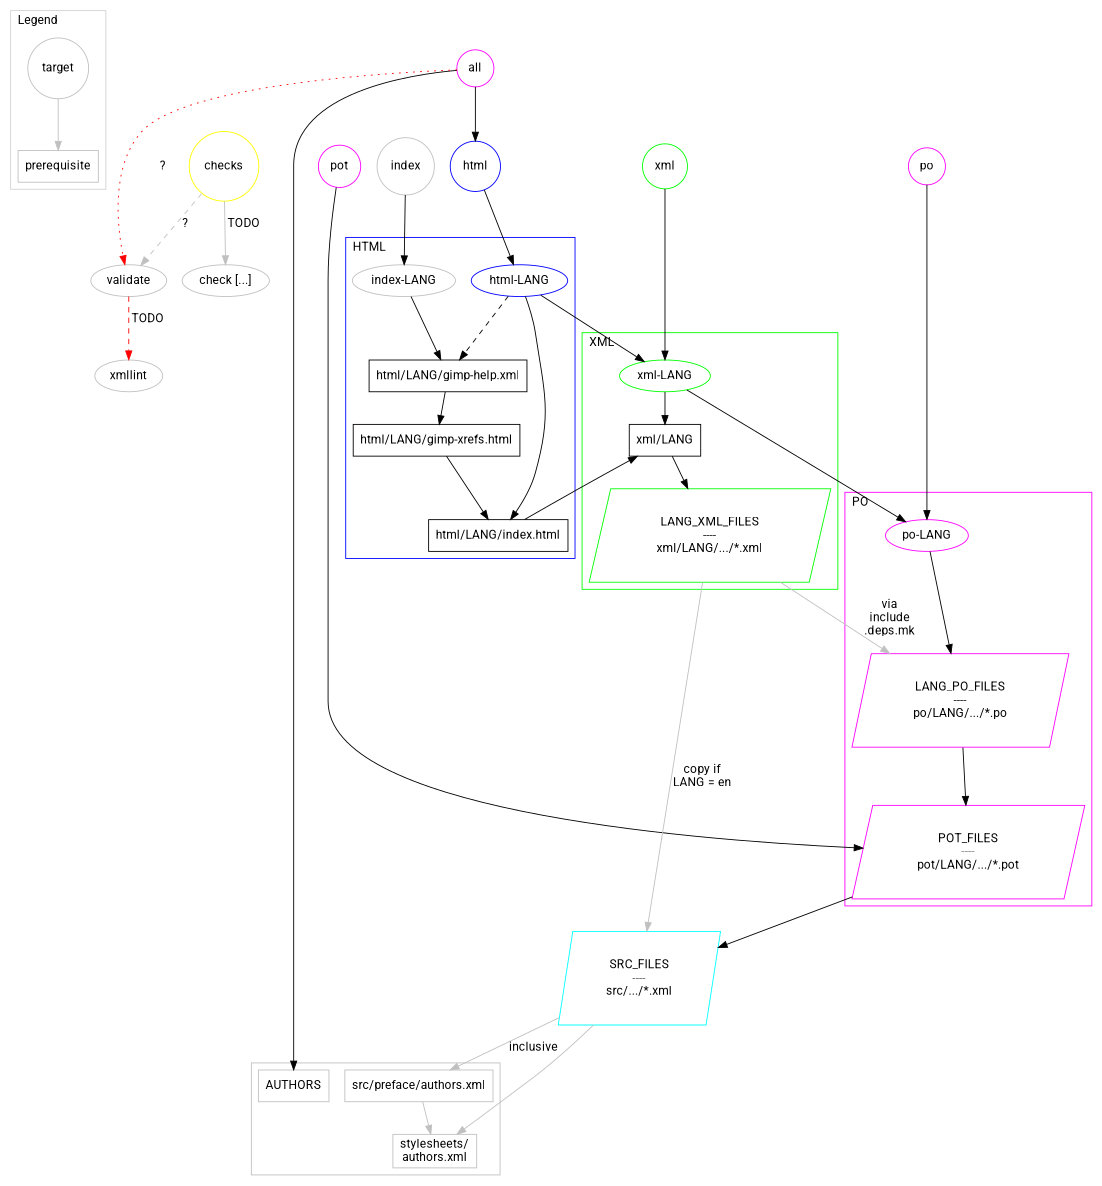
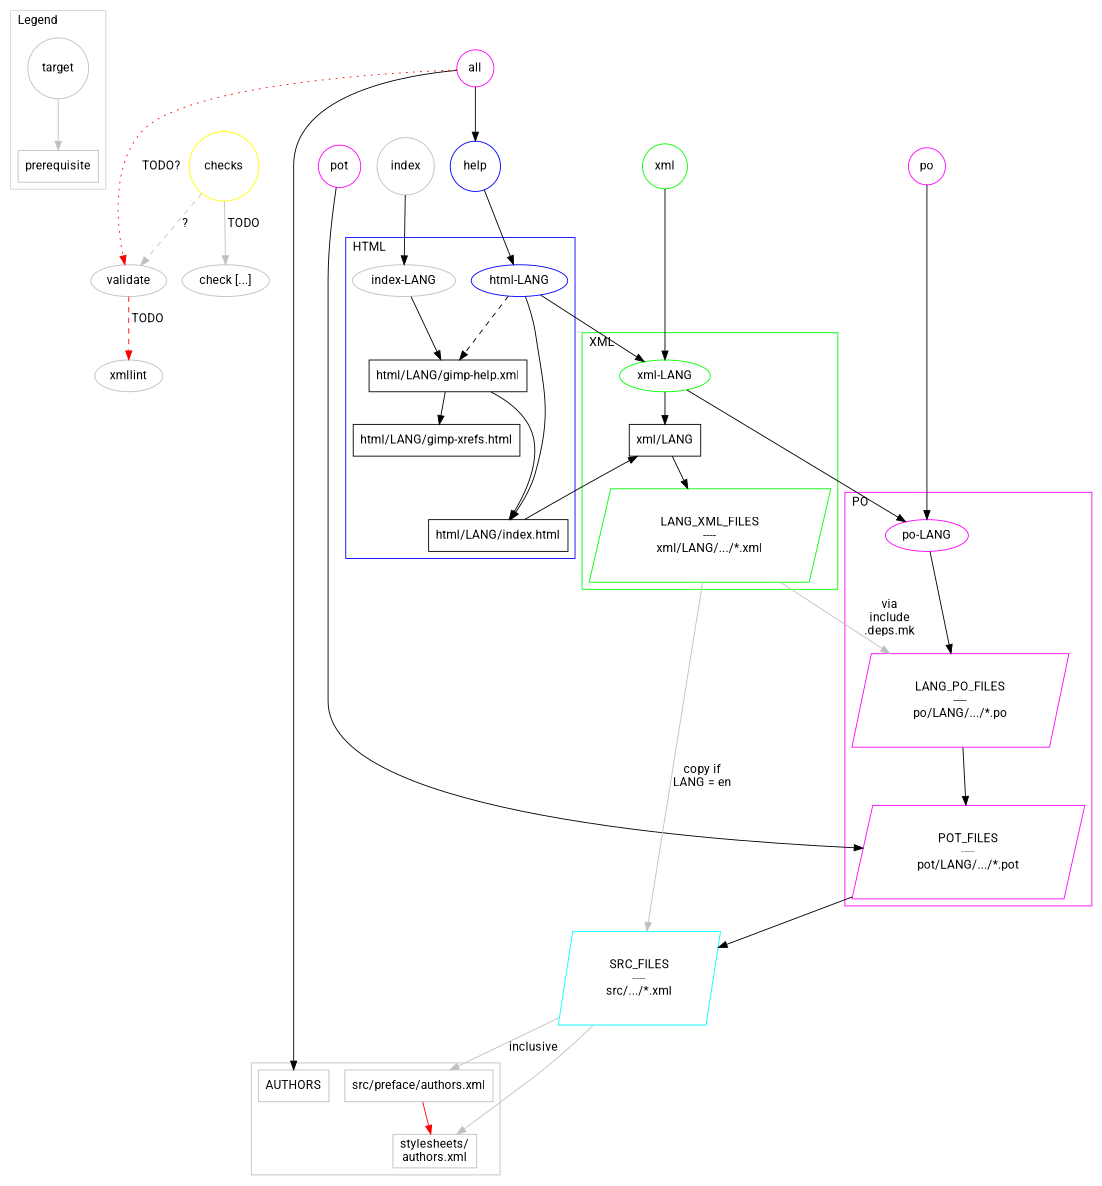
(161, 166) -> (161, 166)
(475, 166) -> (475, 166)
(465, 484) -> (534, 445)
(426, 1114) -> (426, 1114)
